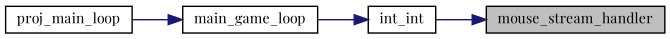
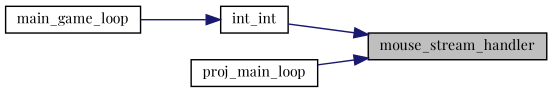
(150, 20) -> (336, 62)
